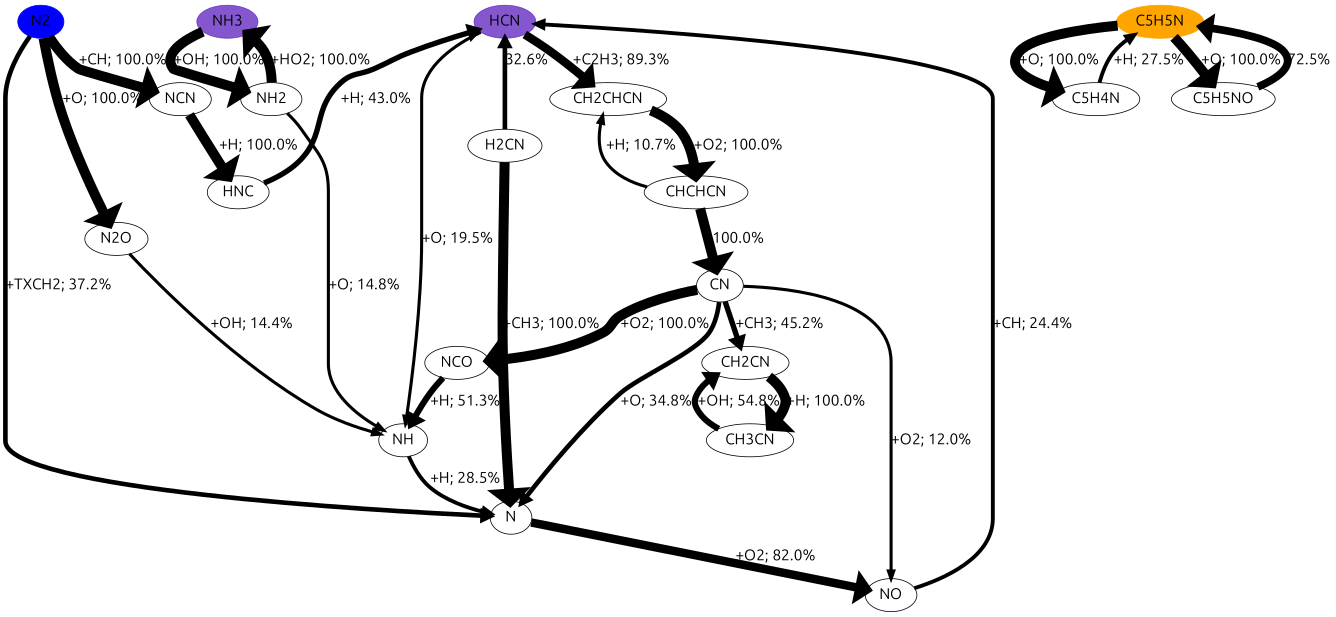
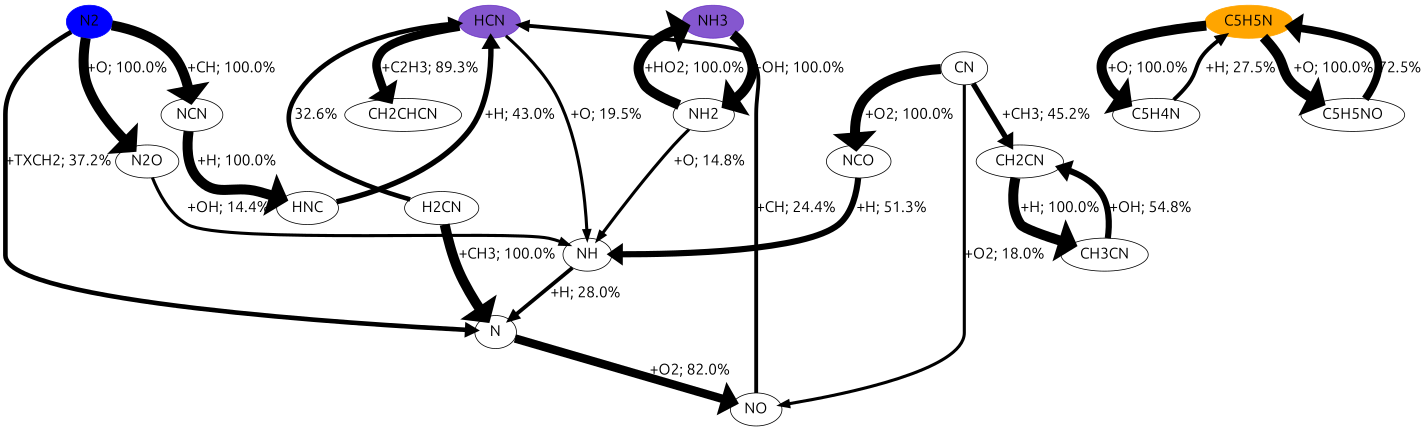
(696, 192) -> none
(620, 393) -> none
(931, 440) -> (1004, 255)
(465, 479) -> (585, 293)
